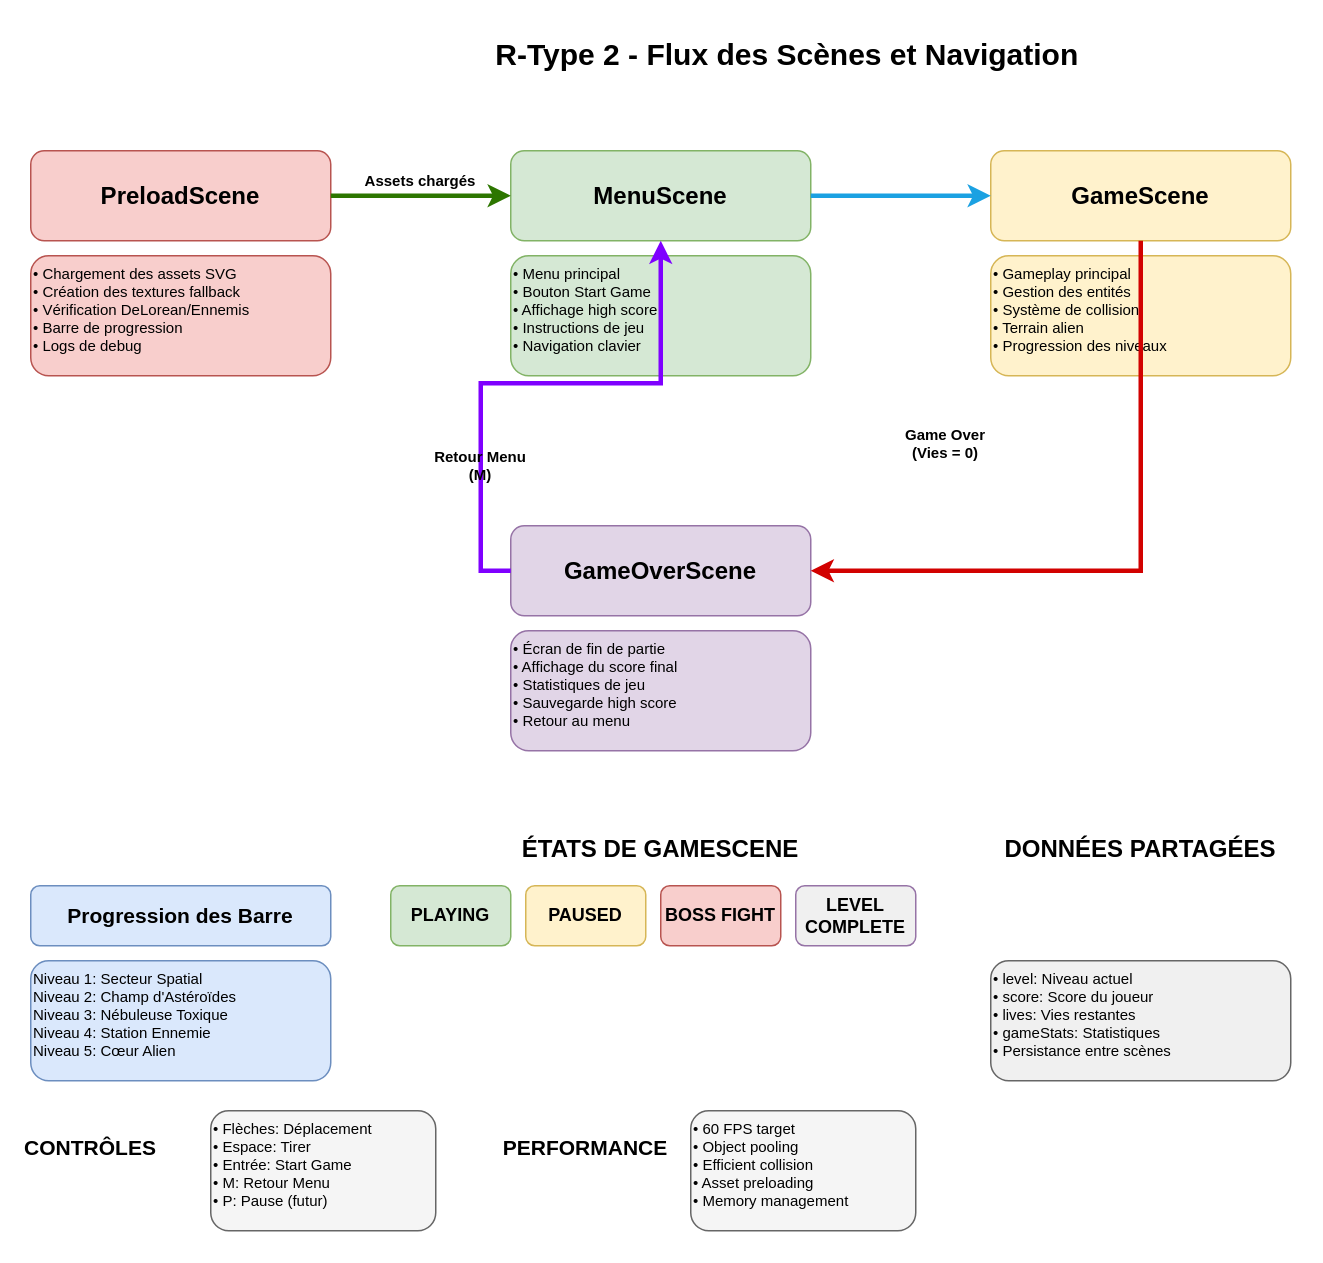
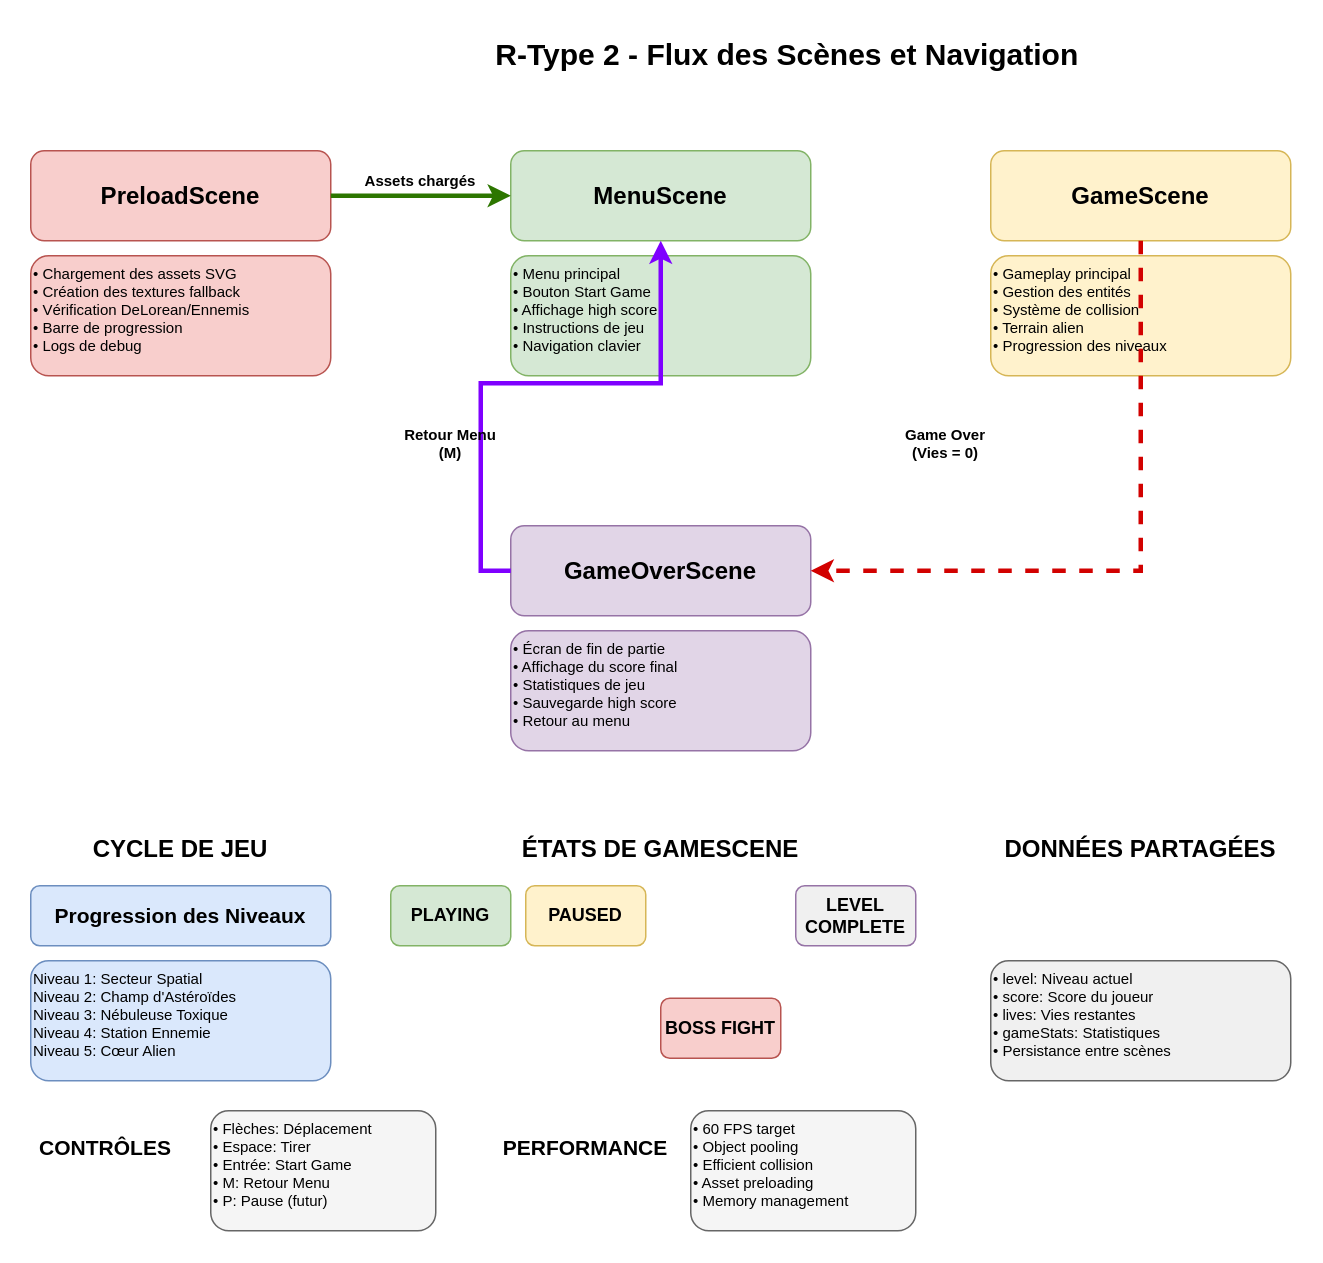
(893, 196) -> none
(1141, 260) -> (1141, 260)
(481, 466) -> (451, 443)
none -> (181, 848)
(181, 916) -> (181, 916)
(721, 916) -> (721, 1028)
(91, 1148) -> (106, 1148)
